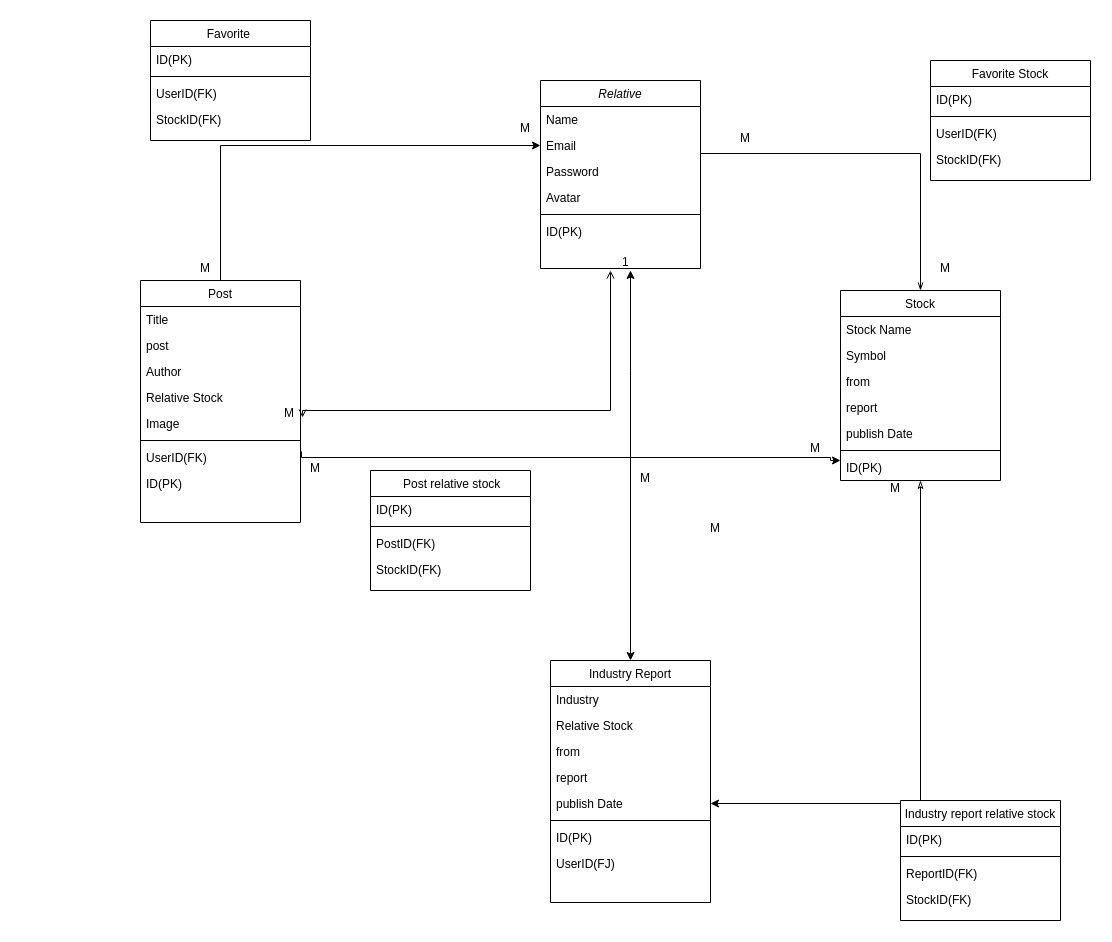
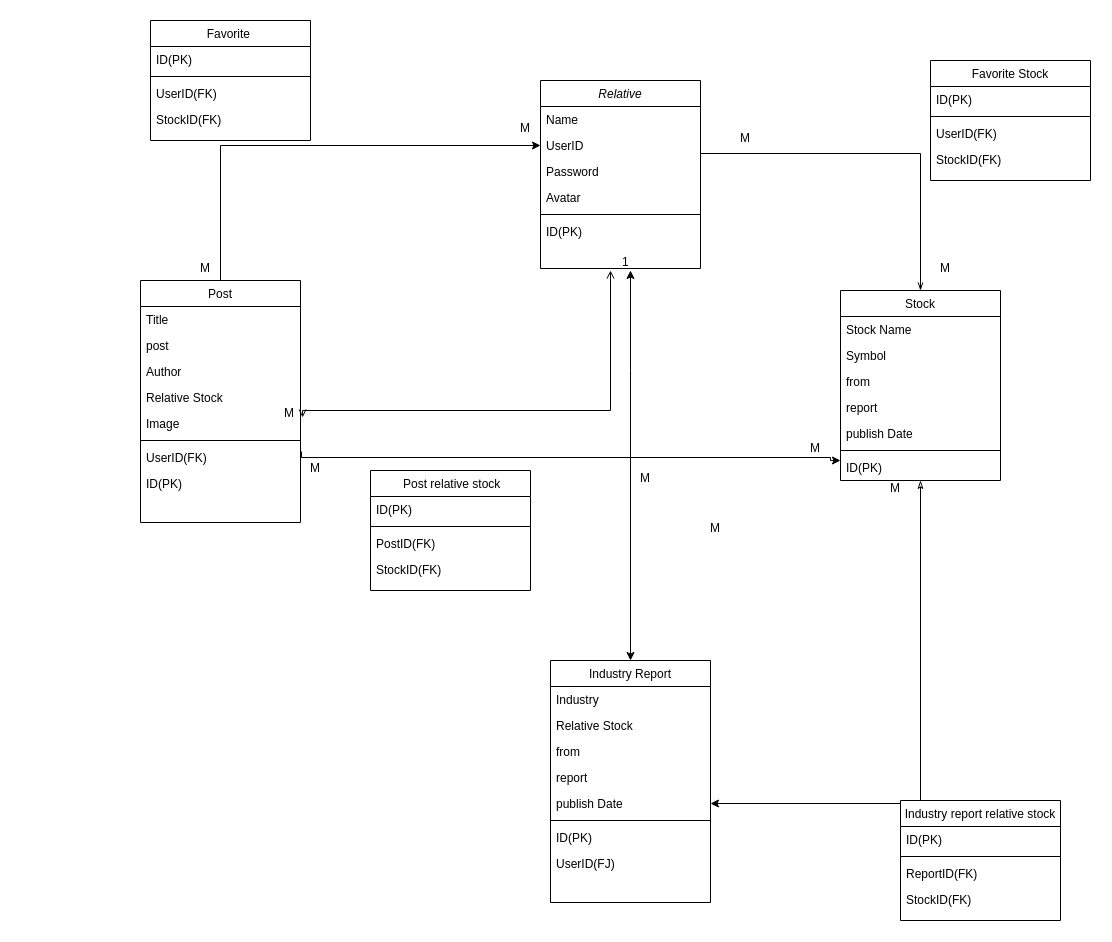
(560, 146) -> (566, 146)
